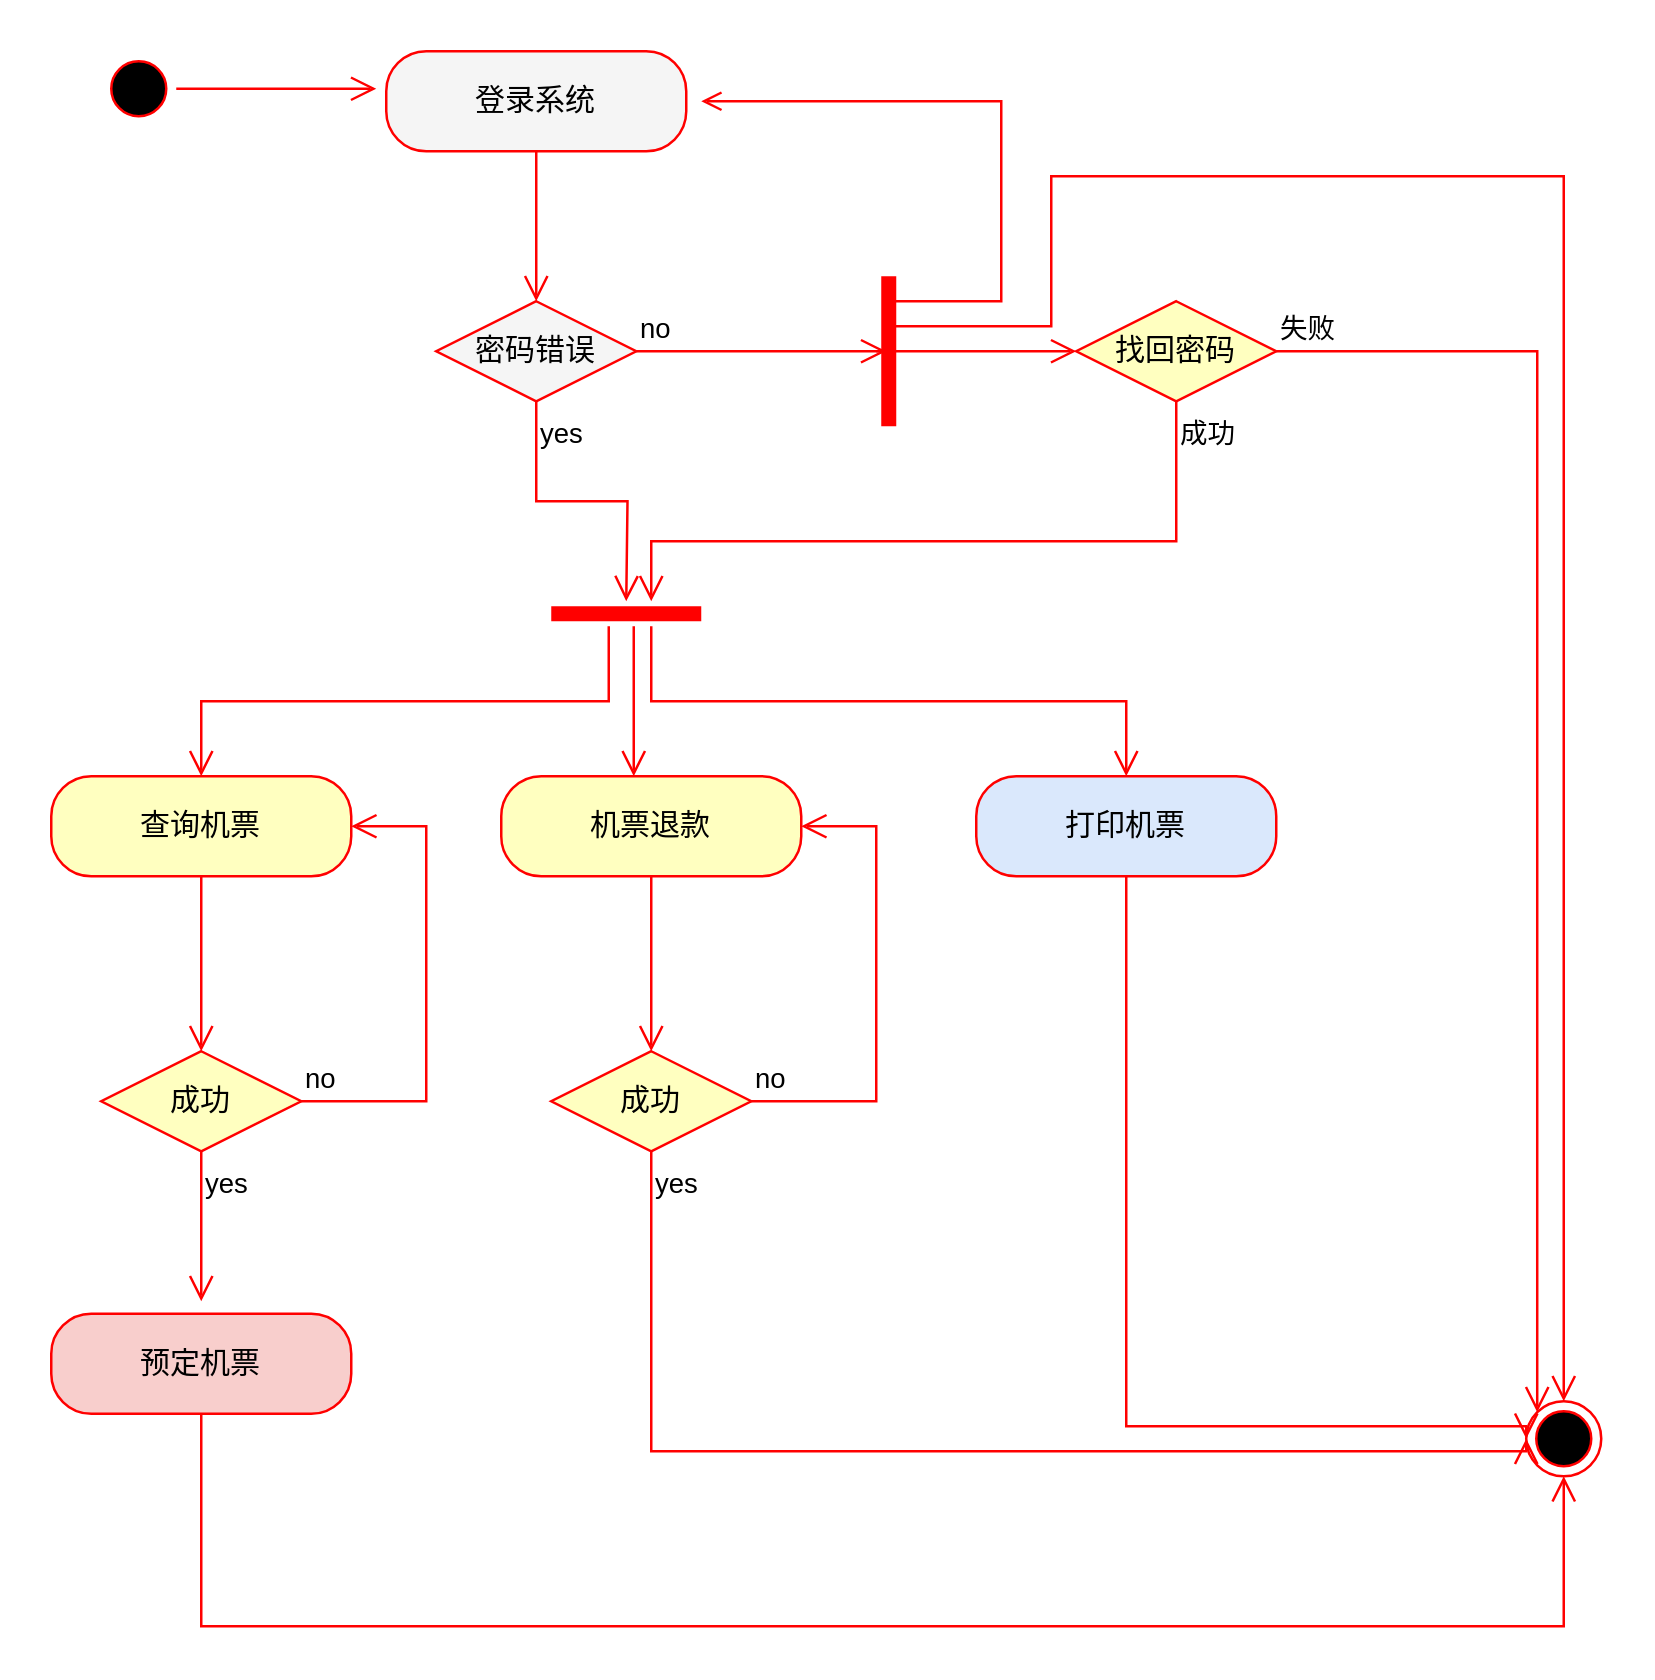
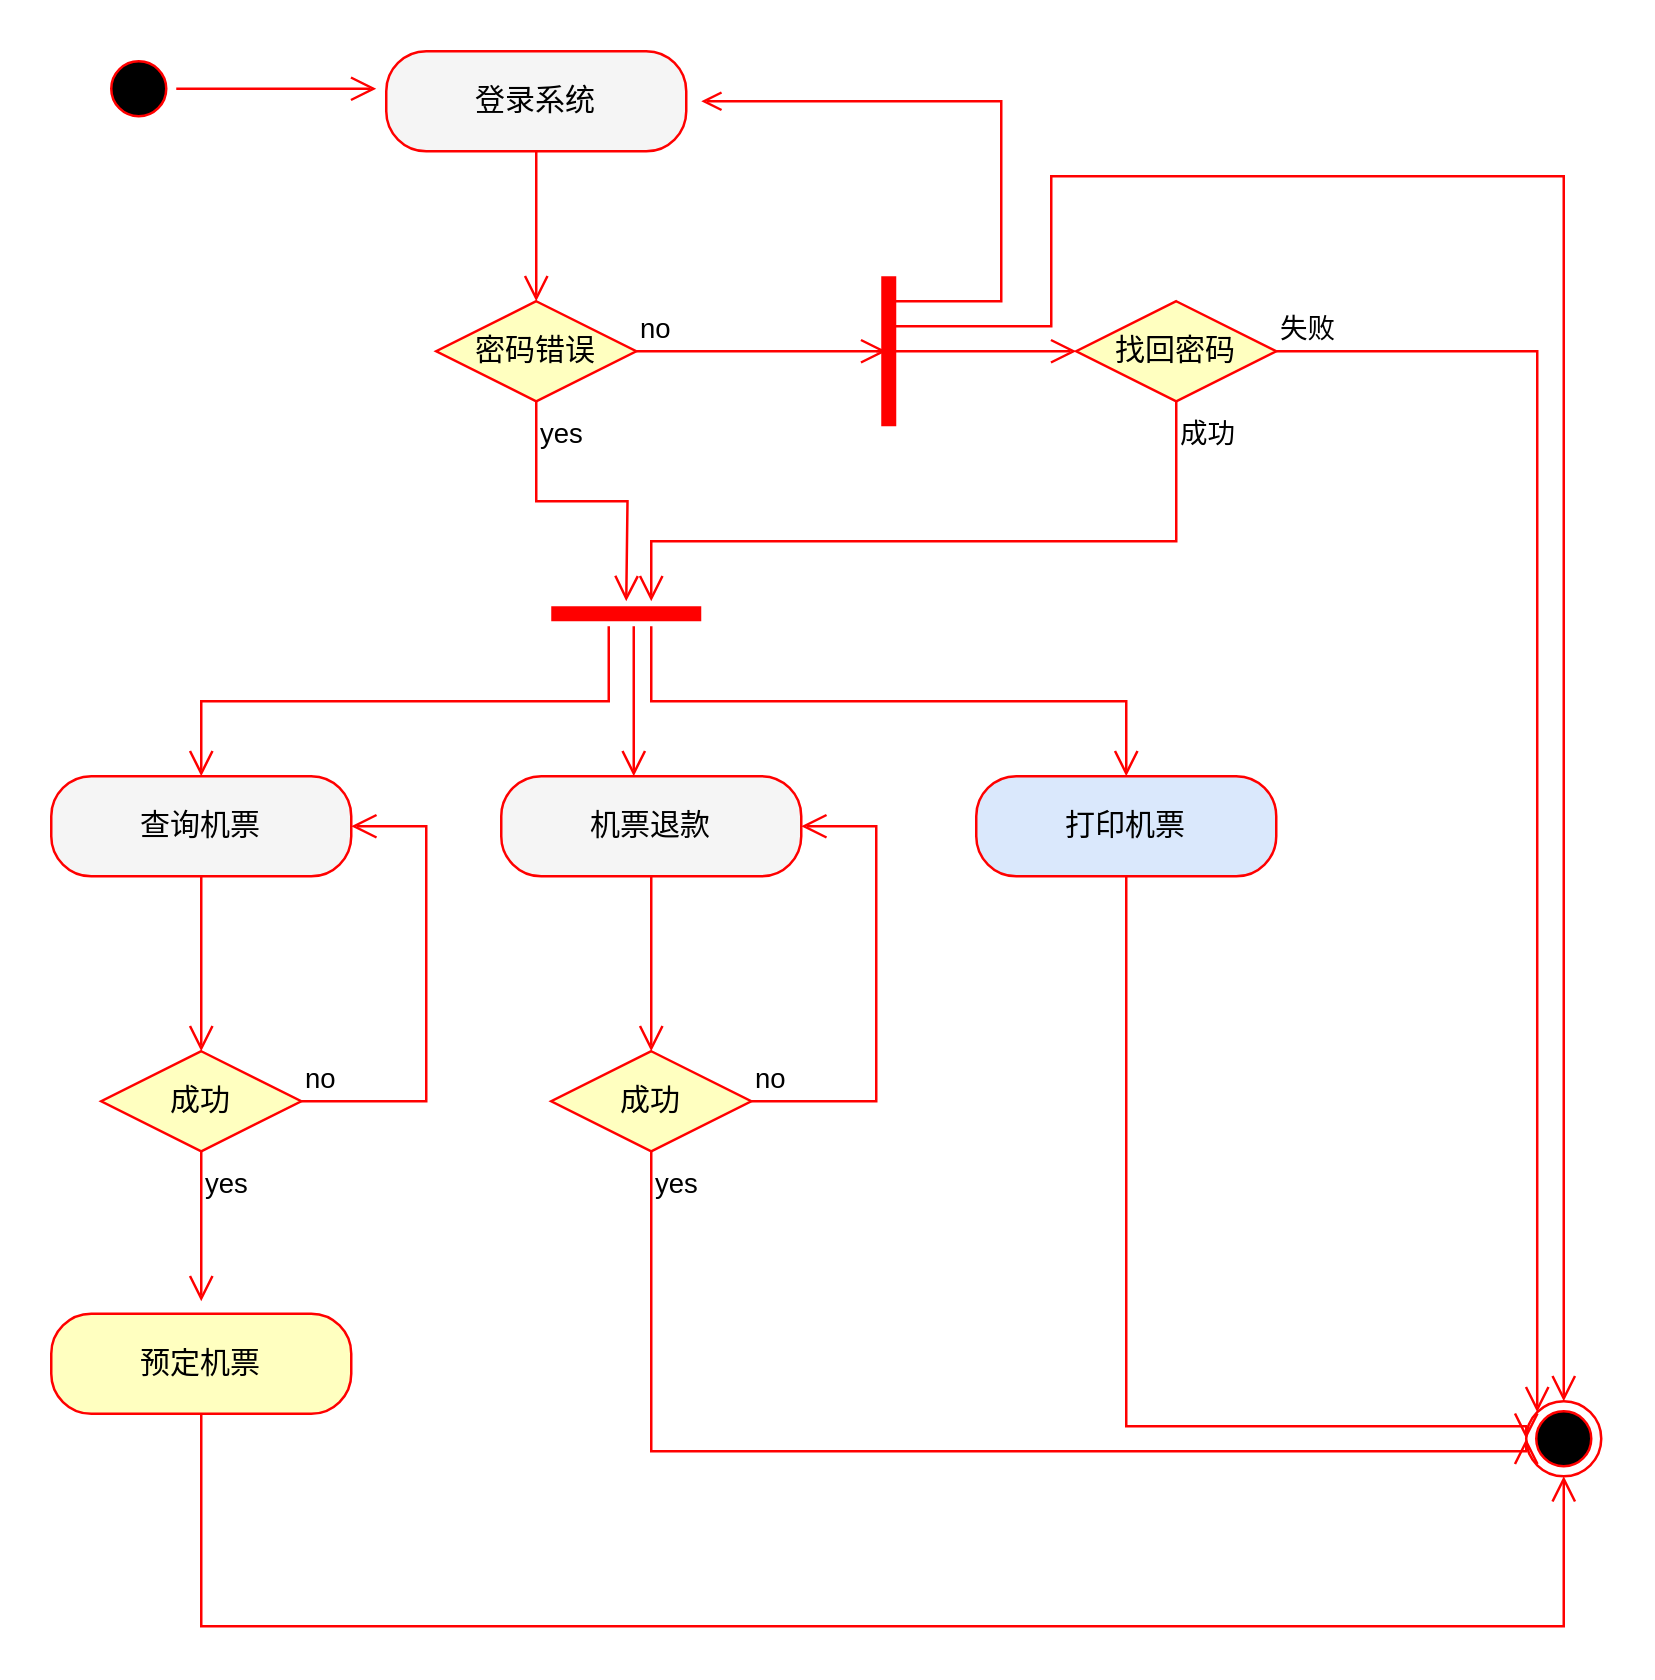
(536, 351) -> (536, 351)
(201, 826) -> (201, 826)
(651, 826) -> (651, 826)
(201, 1364) -> (201, 1364)
